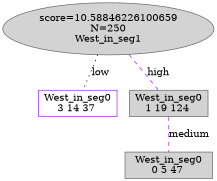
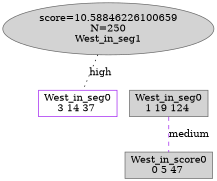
(144, 72) -> none
(100, 73) -> (100, 73)
(169, 165) -> (169, 165)
